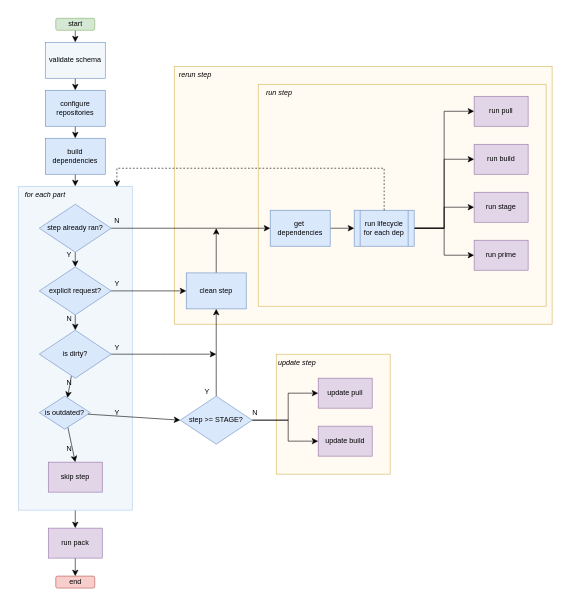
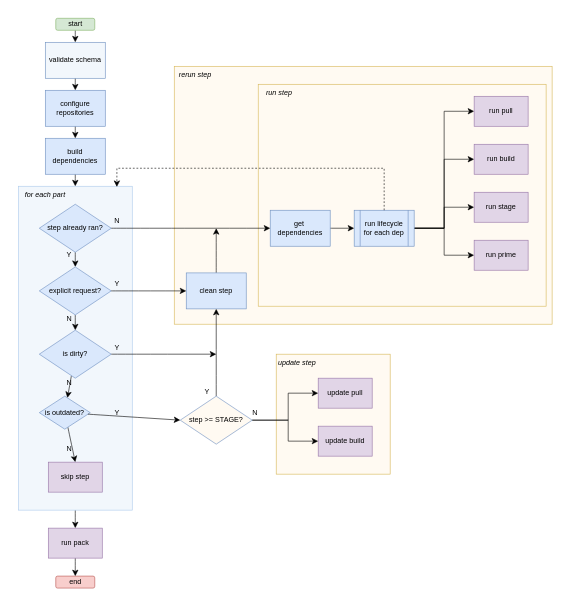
(216, 420) -> (216, 420)
